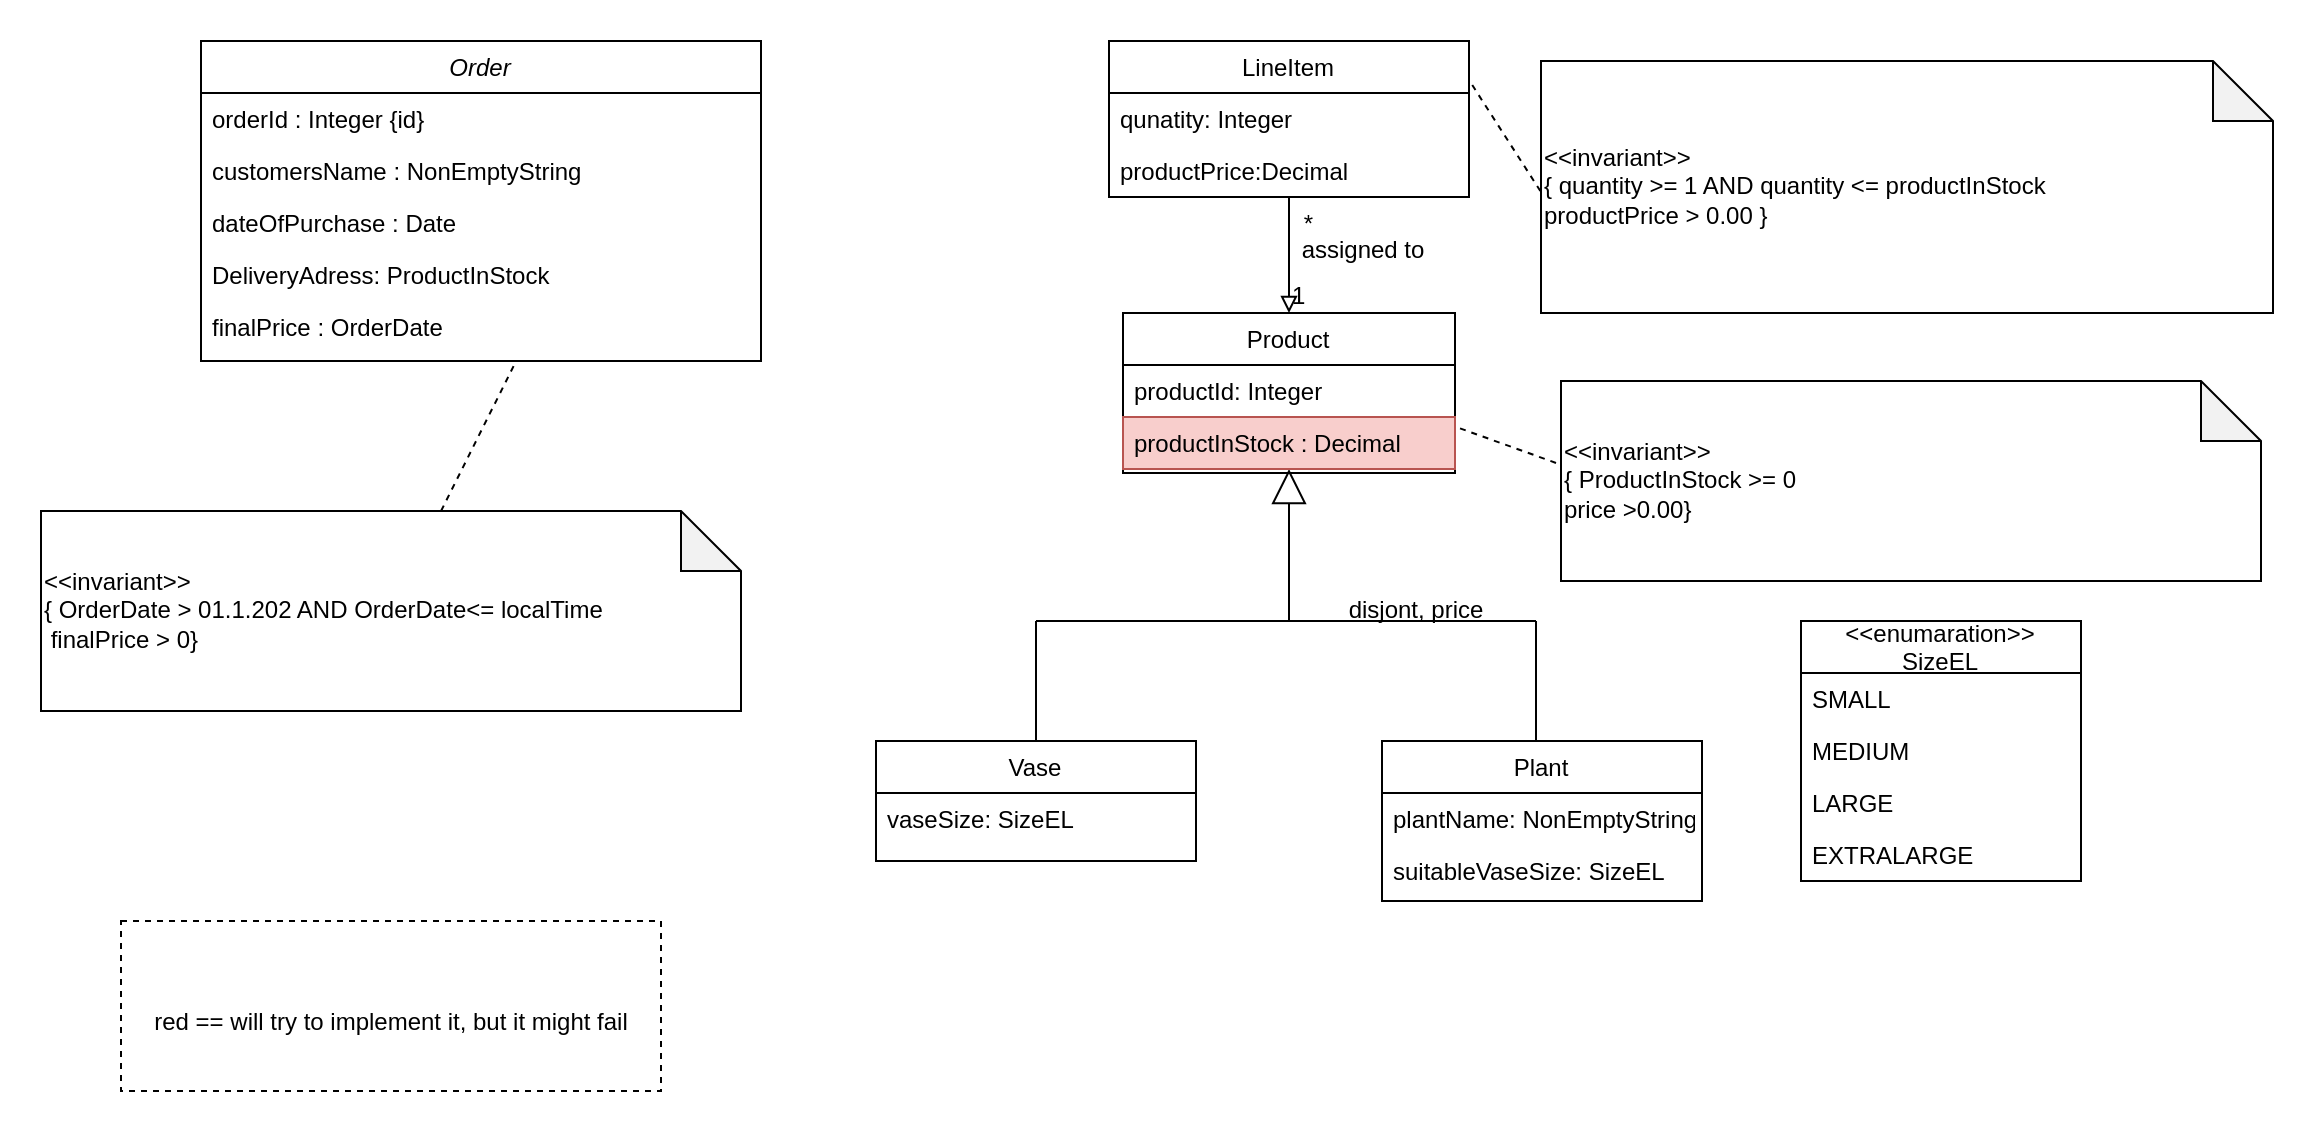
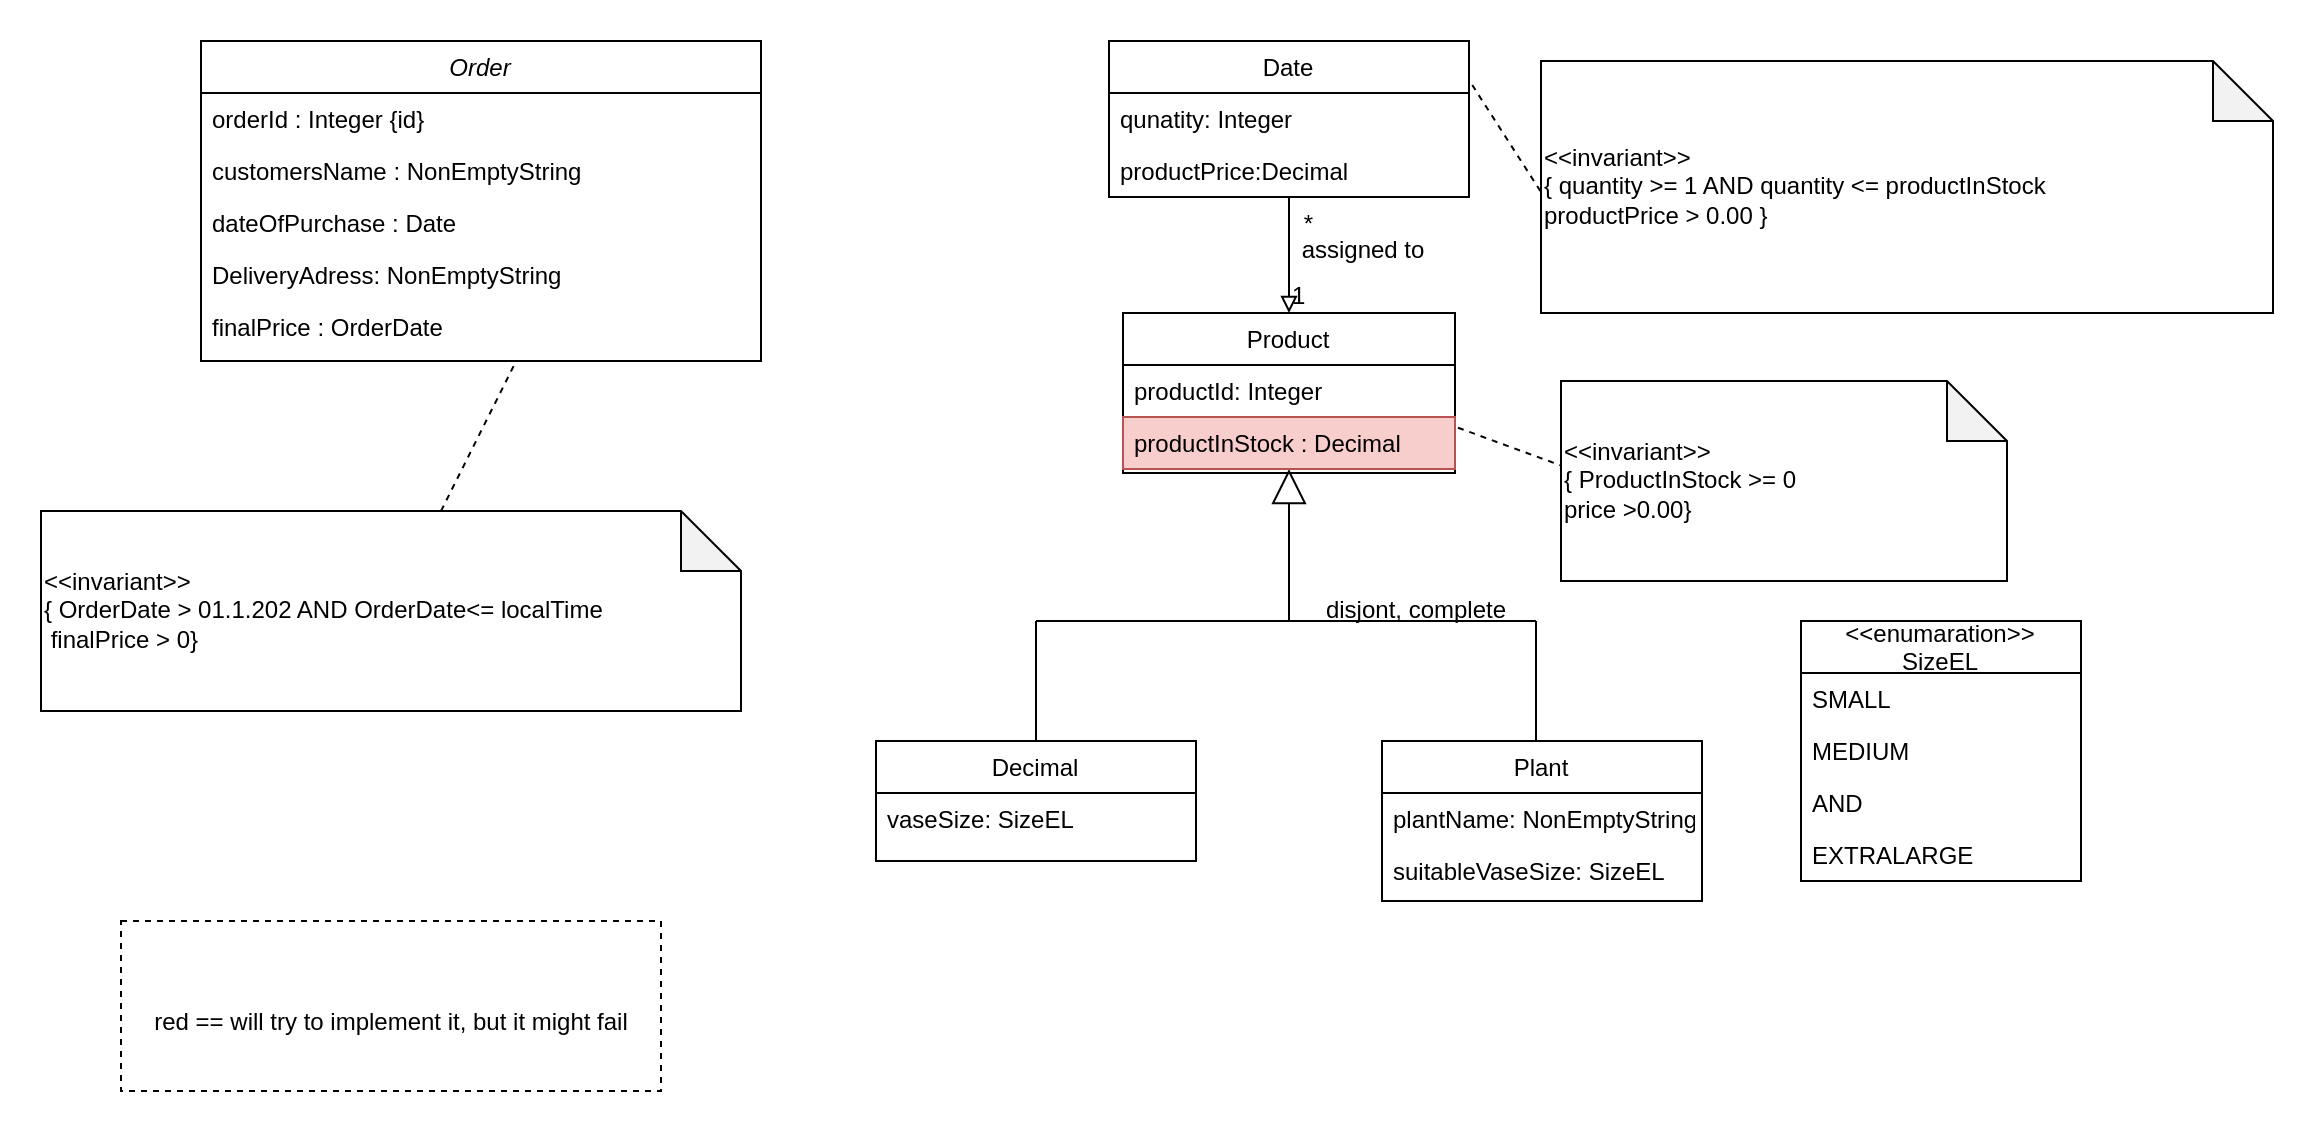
(1288, 68) -> (1288, 68)
(401, 276) -> (398, 276)
(1911, 481) -> (1784, 481)
(1417, 611) -> (1417, 611)
(1035, 768) -> (1035, 768)
(1846, 804) -> (1832, 804)
